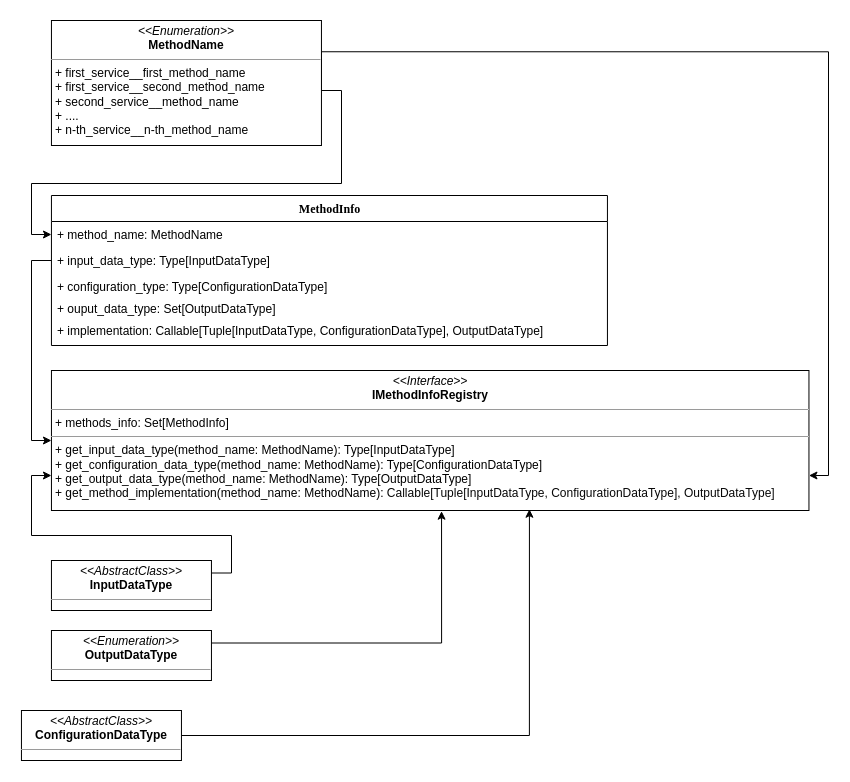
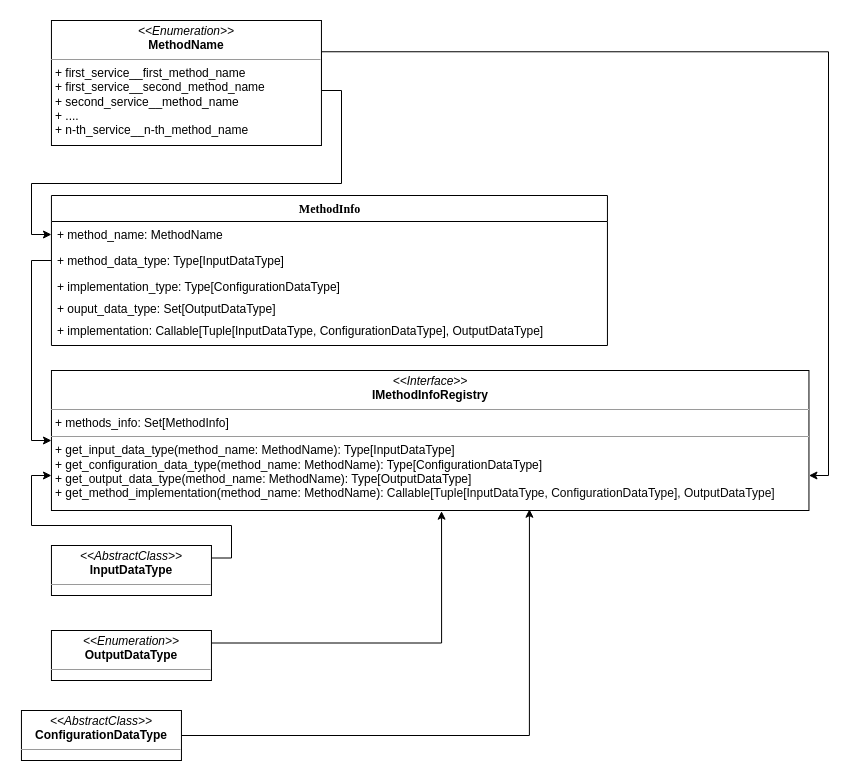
(179, 262) -> (184, 262)
(211, 288) -> (213, 288)
(131, 586) -> (131, 571)
